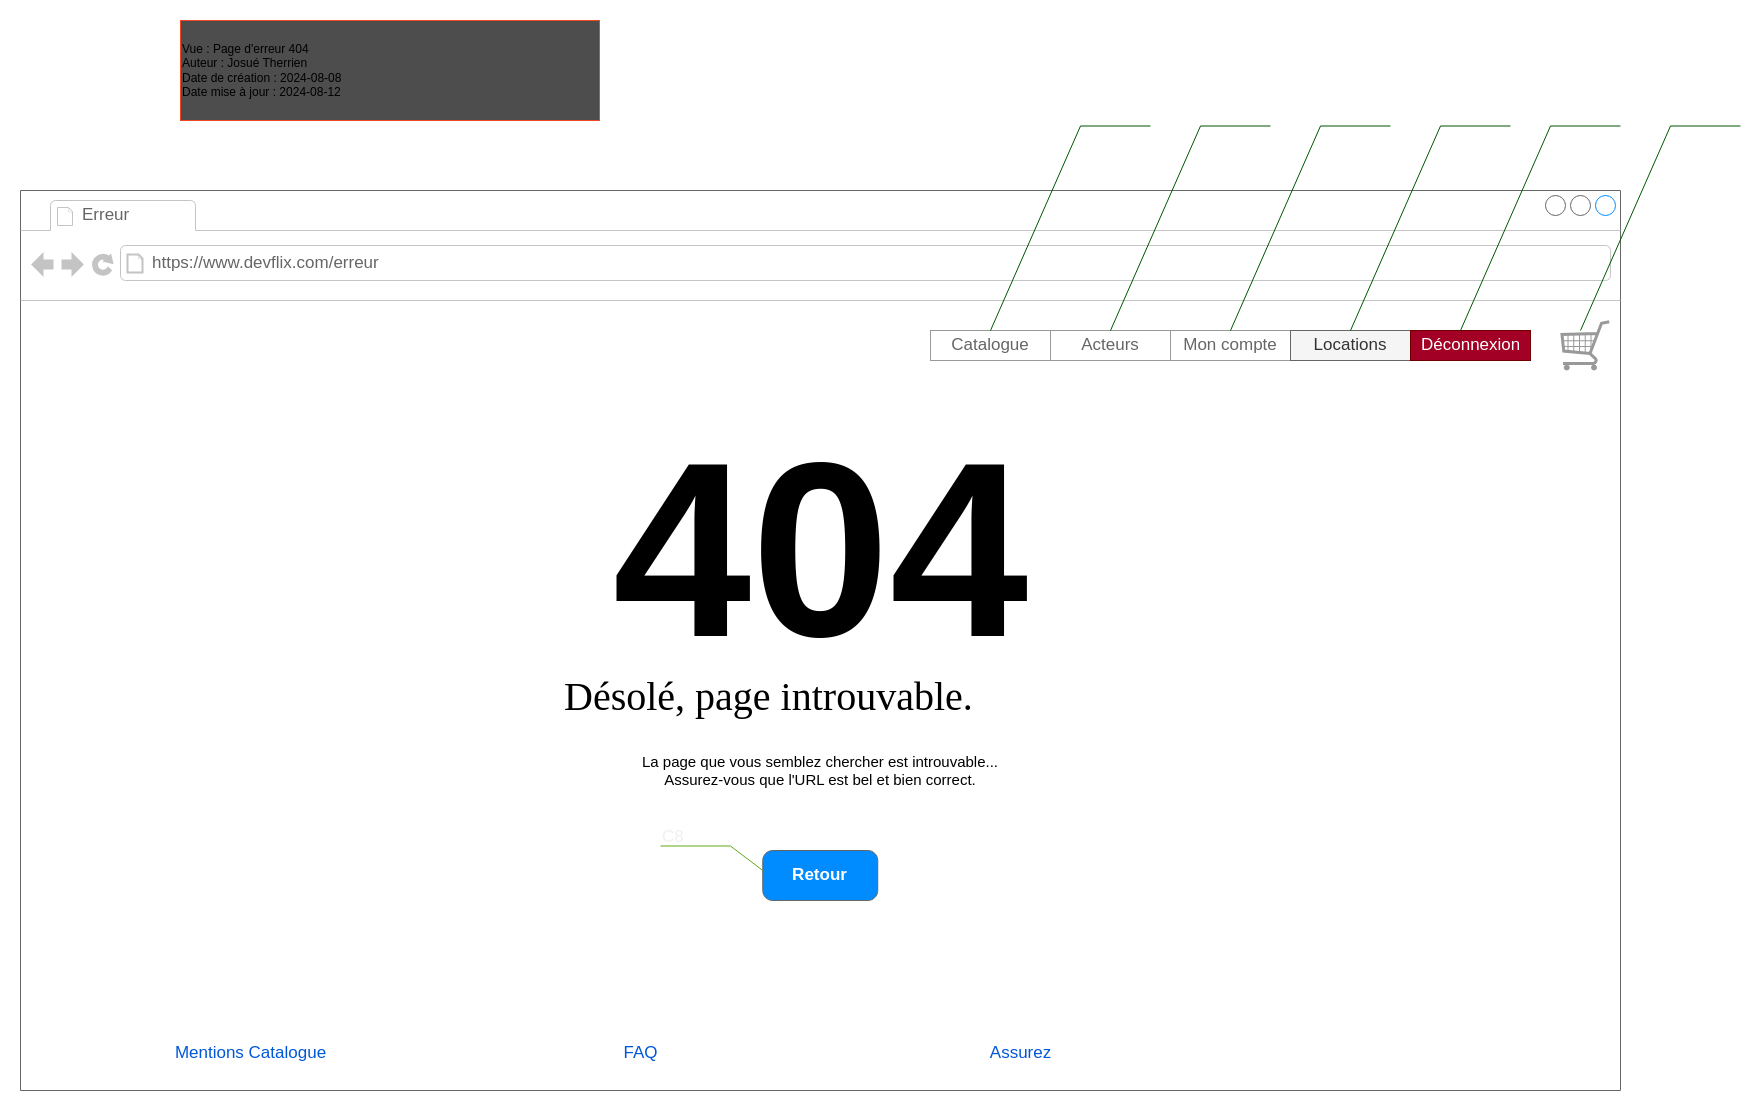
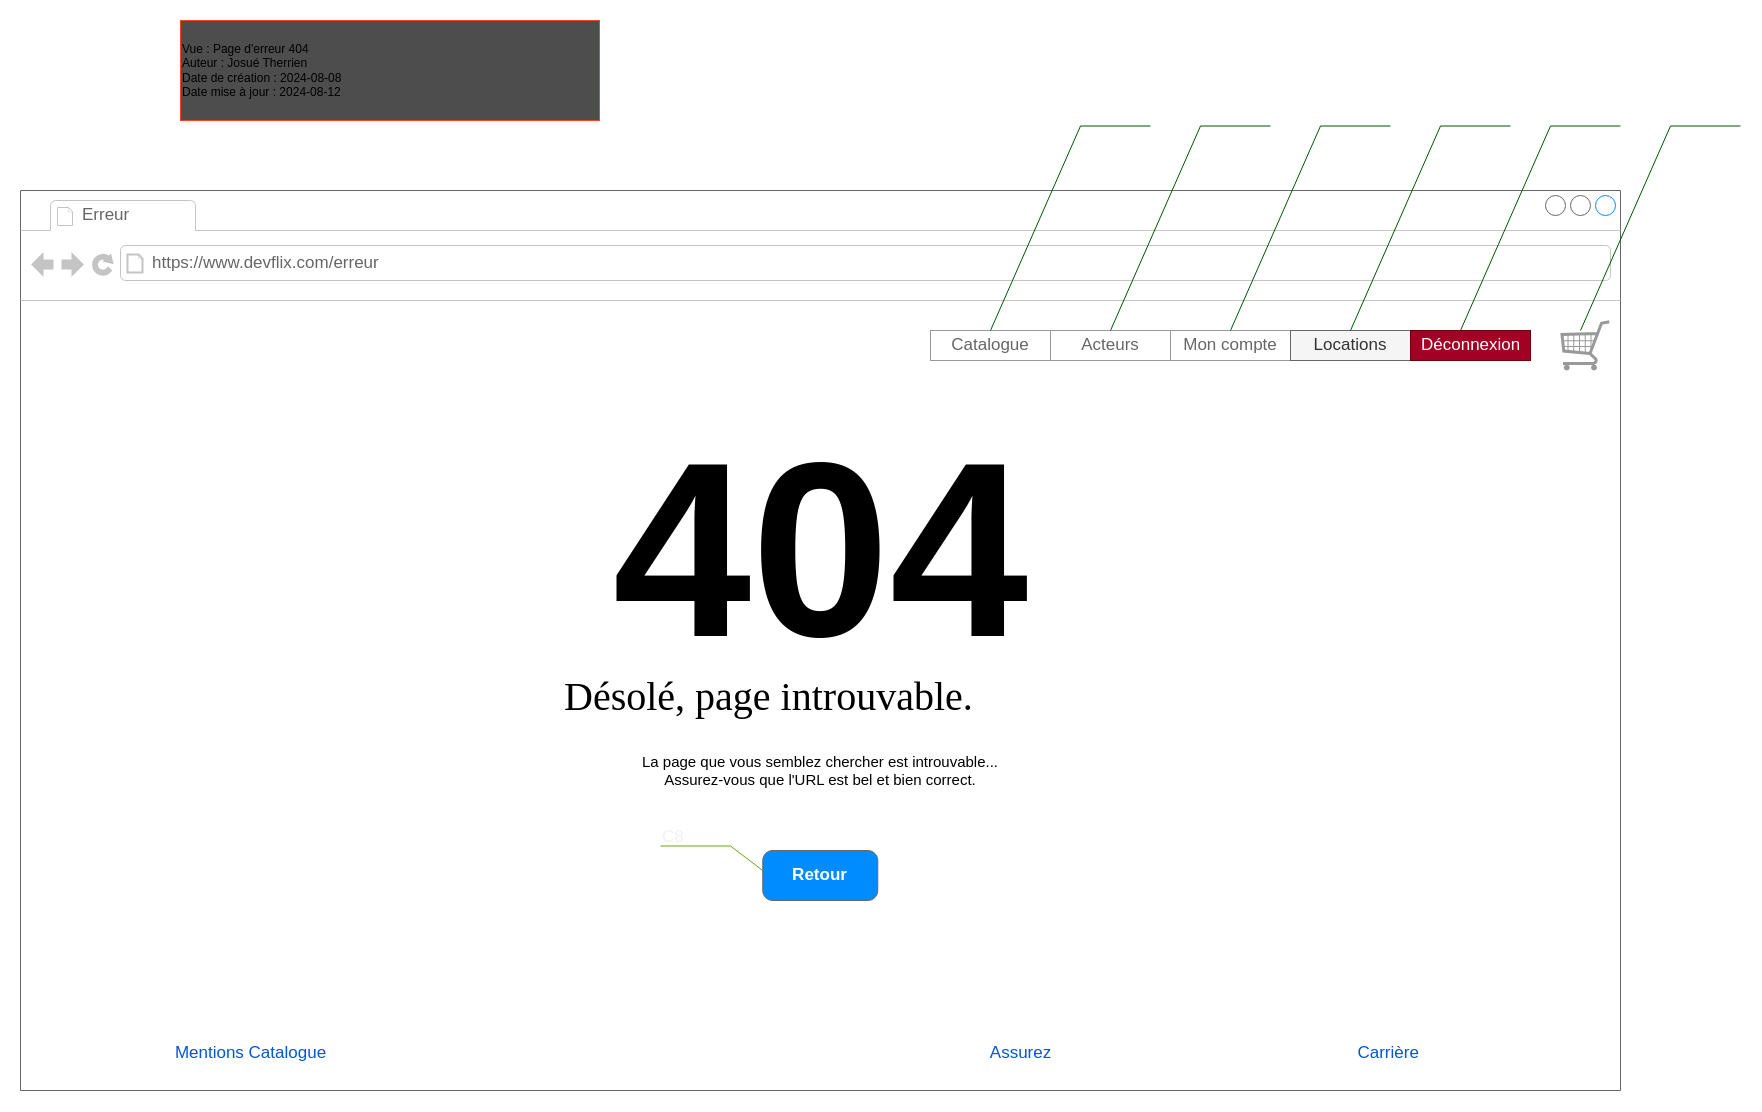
(641, 1053) -> none
none -> (1391, 1053)
